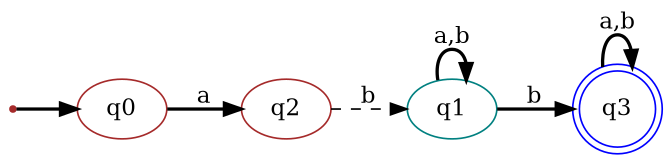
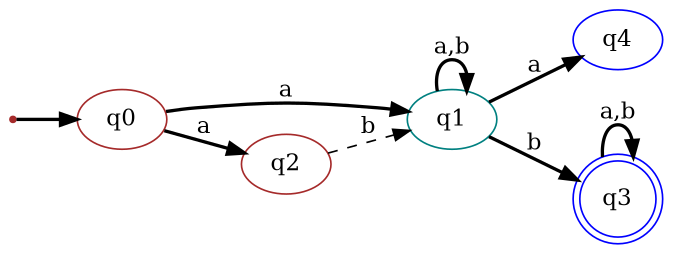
none -> (618, 40)
none -> (279, 103)
